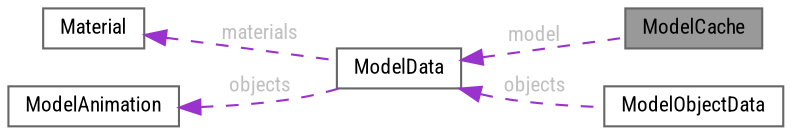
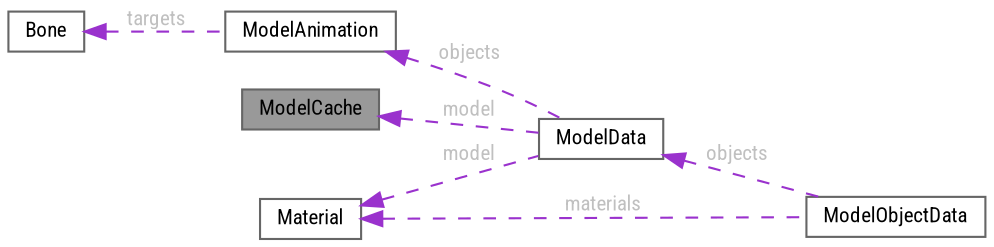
none -> (46, 32)
(258, 34) -> (467, 155)
(553, 47) -> (470, 126)
none -> (594, 218)
